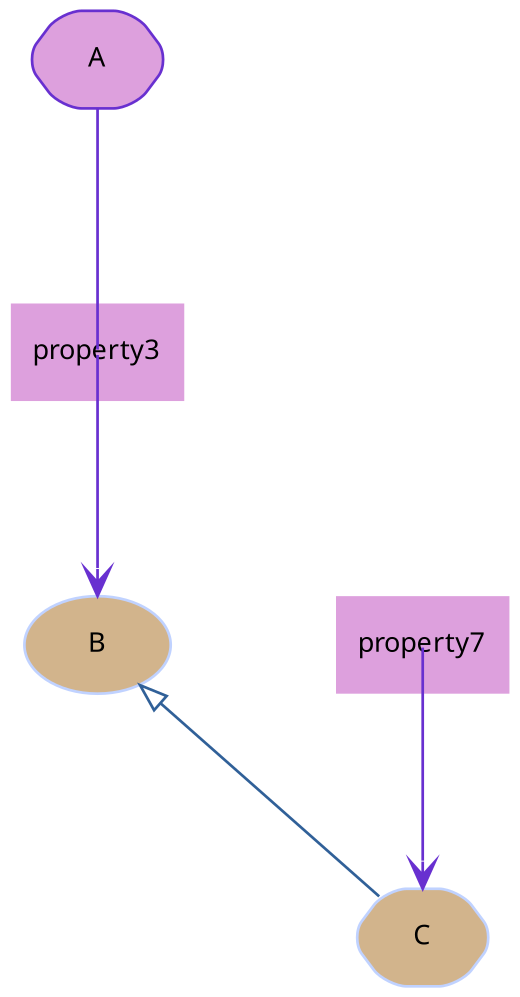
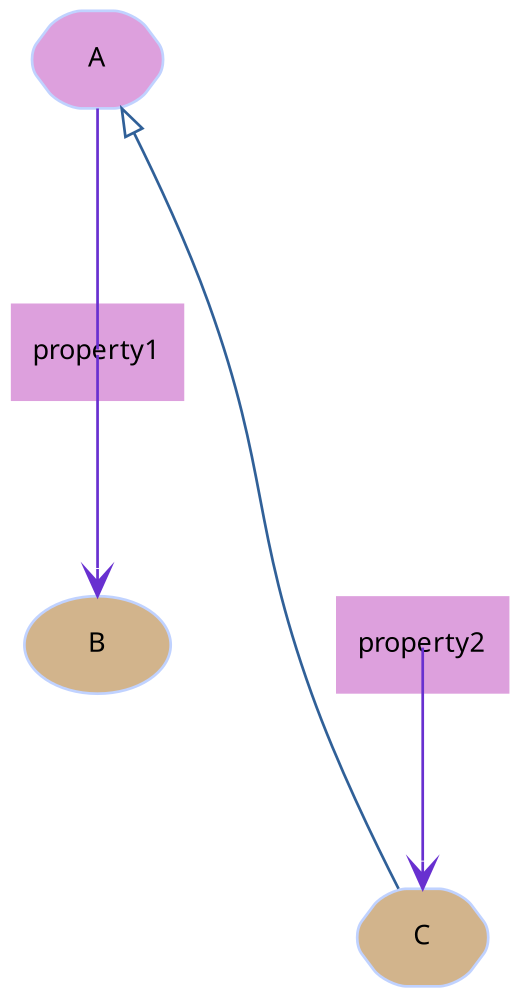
(98, 60) -> (98, 60)
(98, 352) -> (98, 352)
(423, 645) -> (423, 645)
(270, 800) -> (263, 512)
